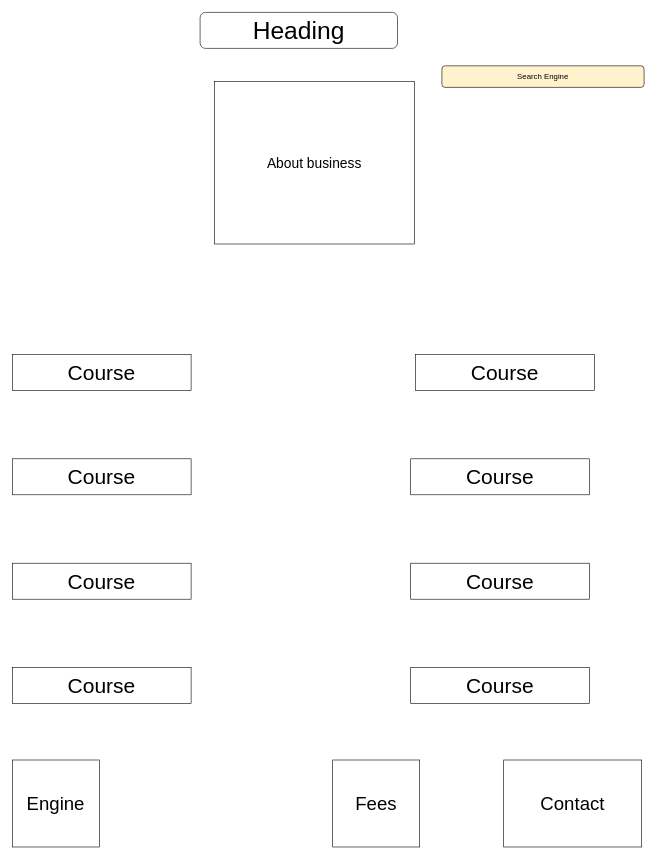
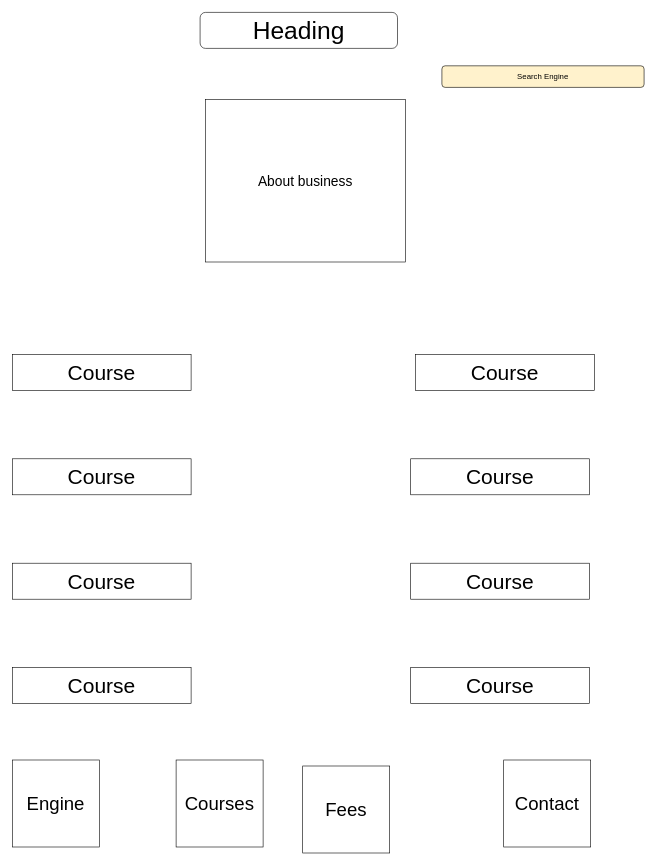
(314, 163) -> (305, 181)
none -> (220, 803)
(376, 803) -> (346, 809)
(573, 803) -> (547, 803)
